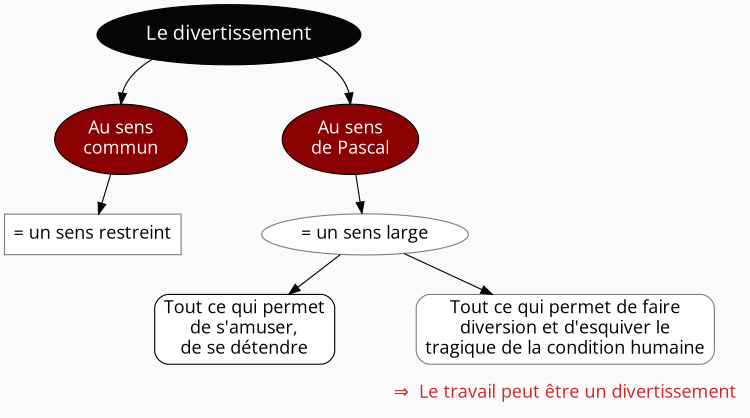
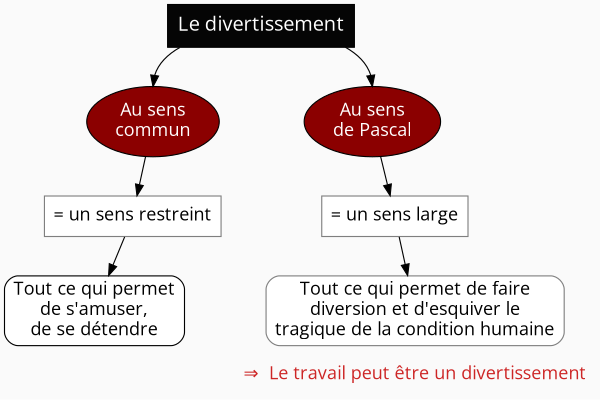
(229, 35) -> (261, 26)
(365, 234) -> (395, 216)
(319, 271) -> (119, 251)
